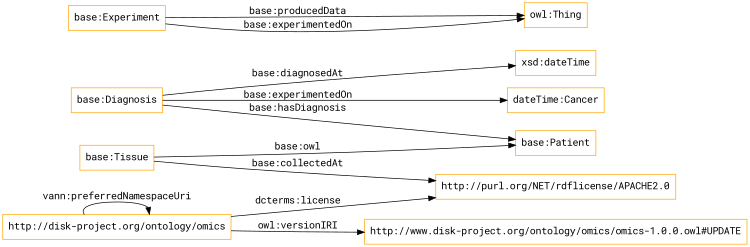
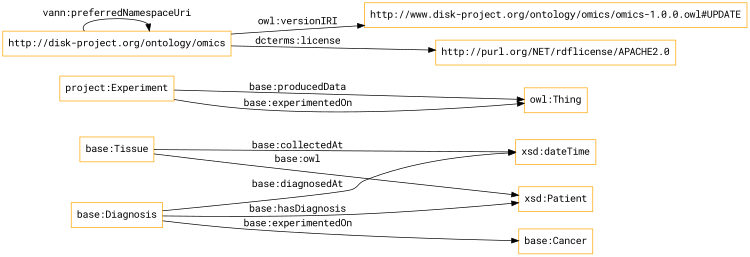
(117, 18) -> (117, 89)
(556, 100) -> (556, 241)
(556, 143) -> (556, 199)
(291, 172) -> (331, 151)
